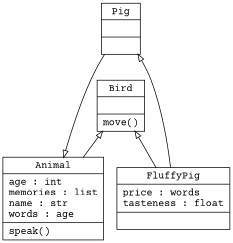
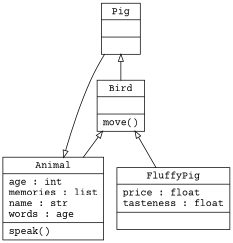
(161, 113) -> (121, 71)
(162, 192) -> (162, 192)
